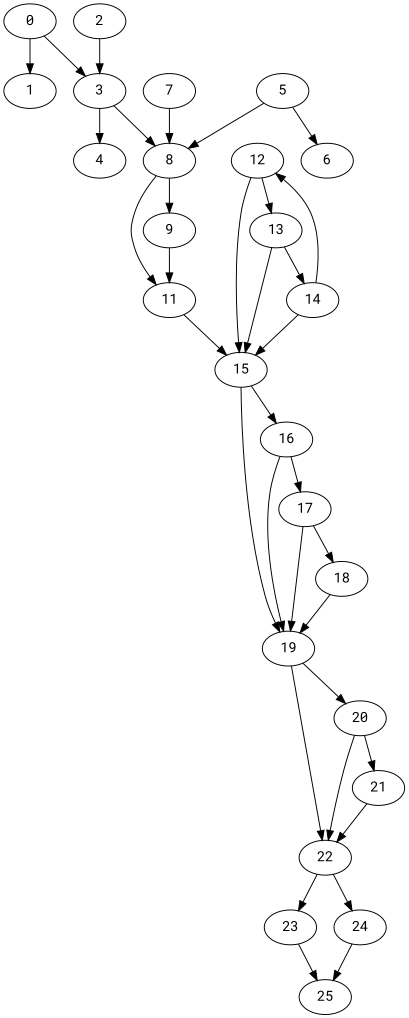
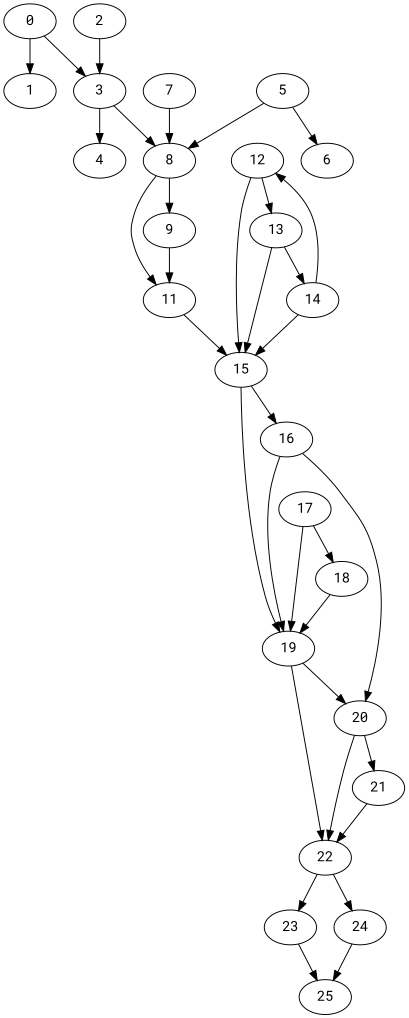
(294, 470) -> (376, 561)
